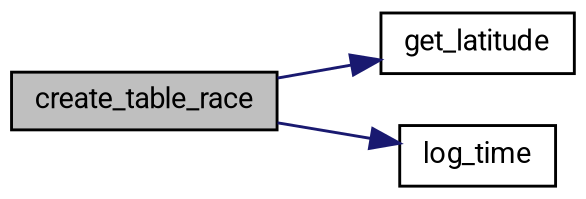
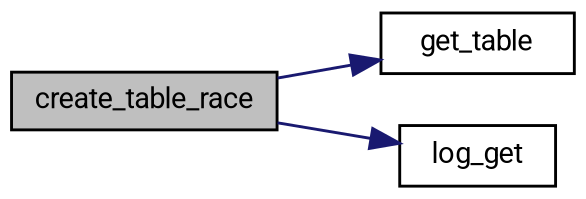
(478, 43) -> (478, 43)
(478, 156) -> (478, 156)
